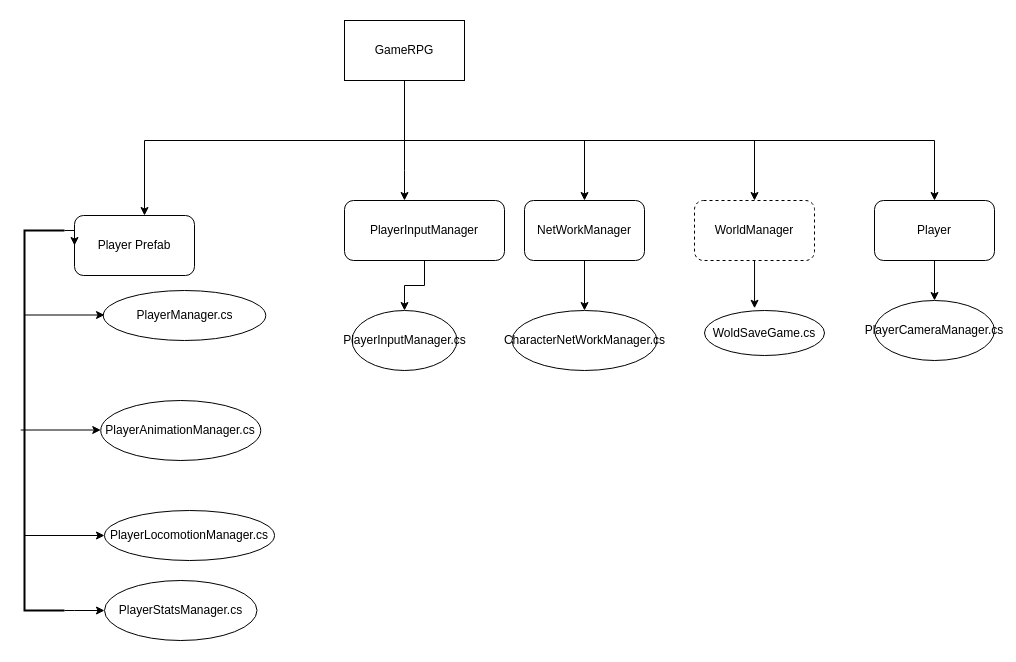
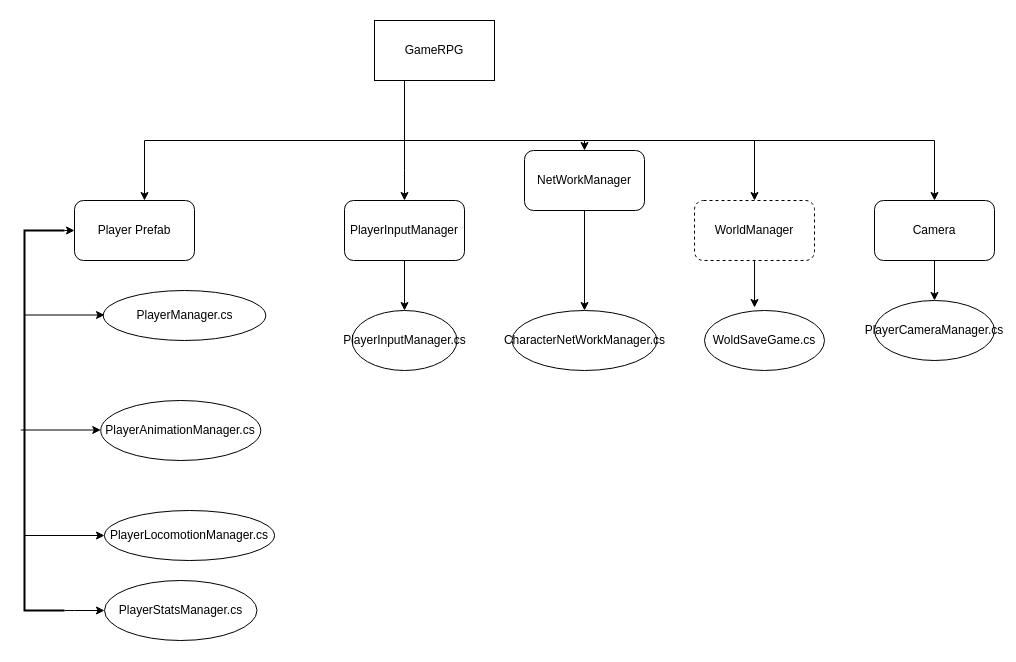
(405, 51) -> (435, 51)
(425, 231) -> (405, 231)
(585, 231) -> (585, 181)
(935, 231) -> (935, 231)
(135, 246) -> (135, 231)
(765, 333) -> (765, 341)
